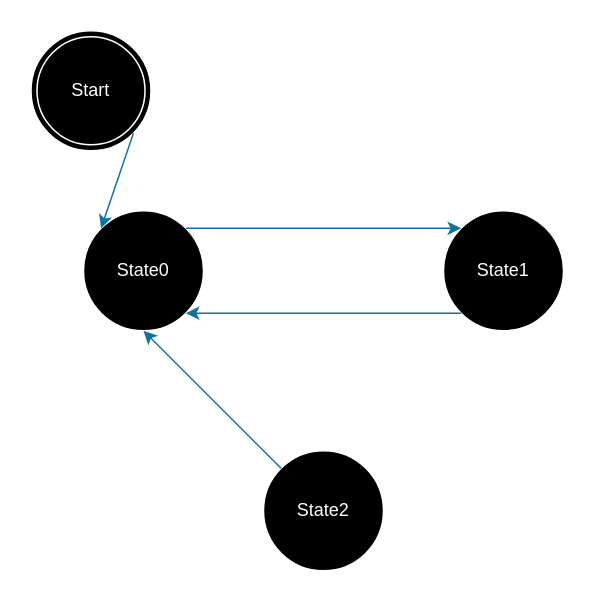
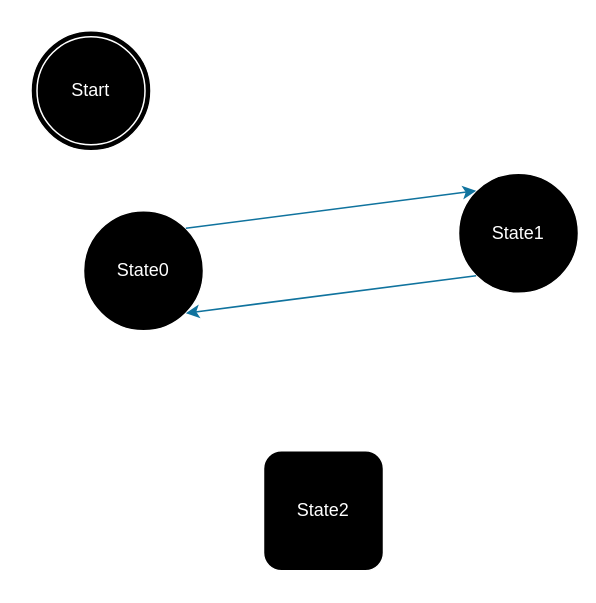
(119, 176) -> none
(503, 271) -> (518, 233)
(216, 403) -> none
(323, 511) -> (323, 511)
